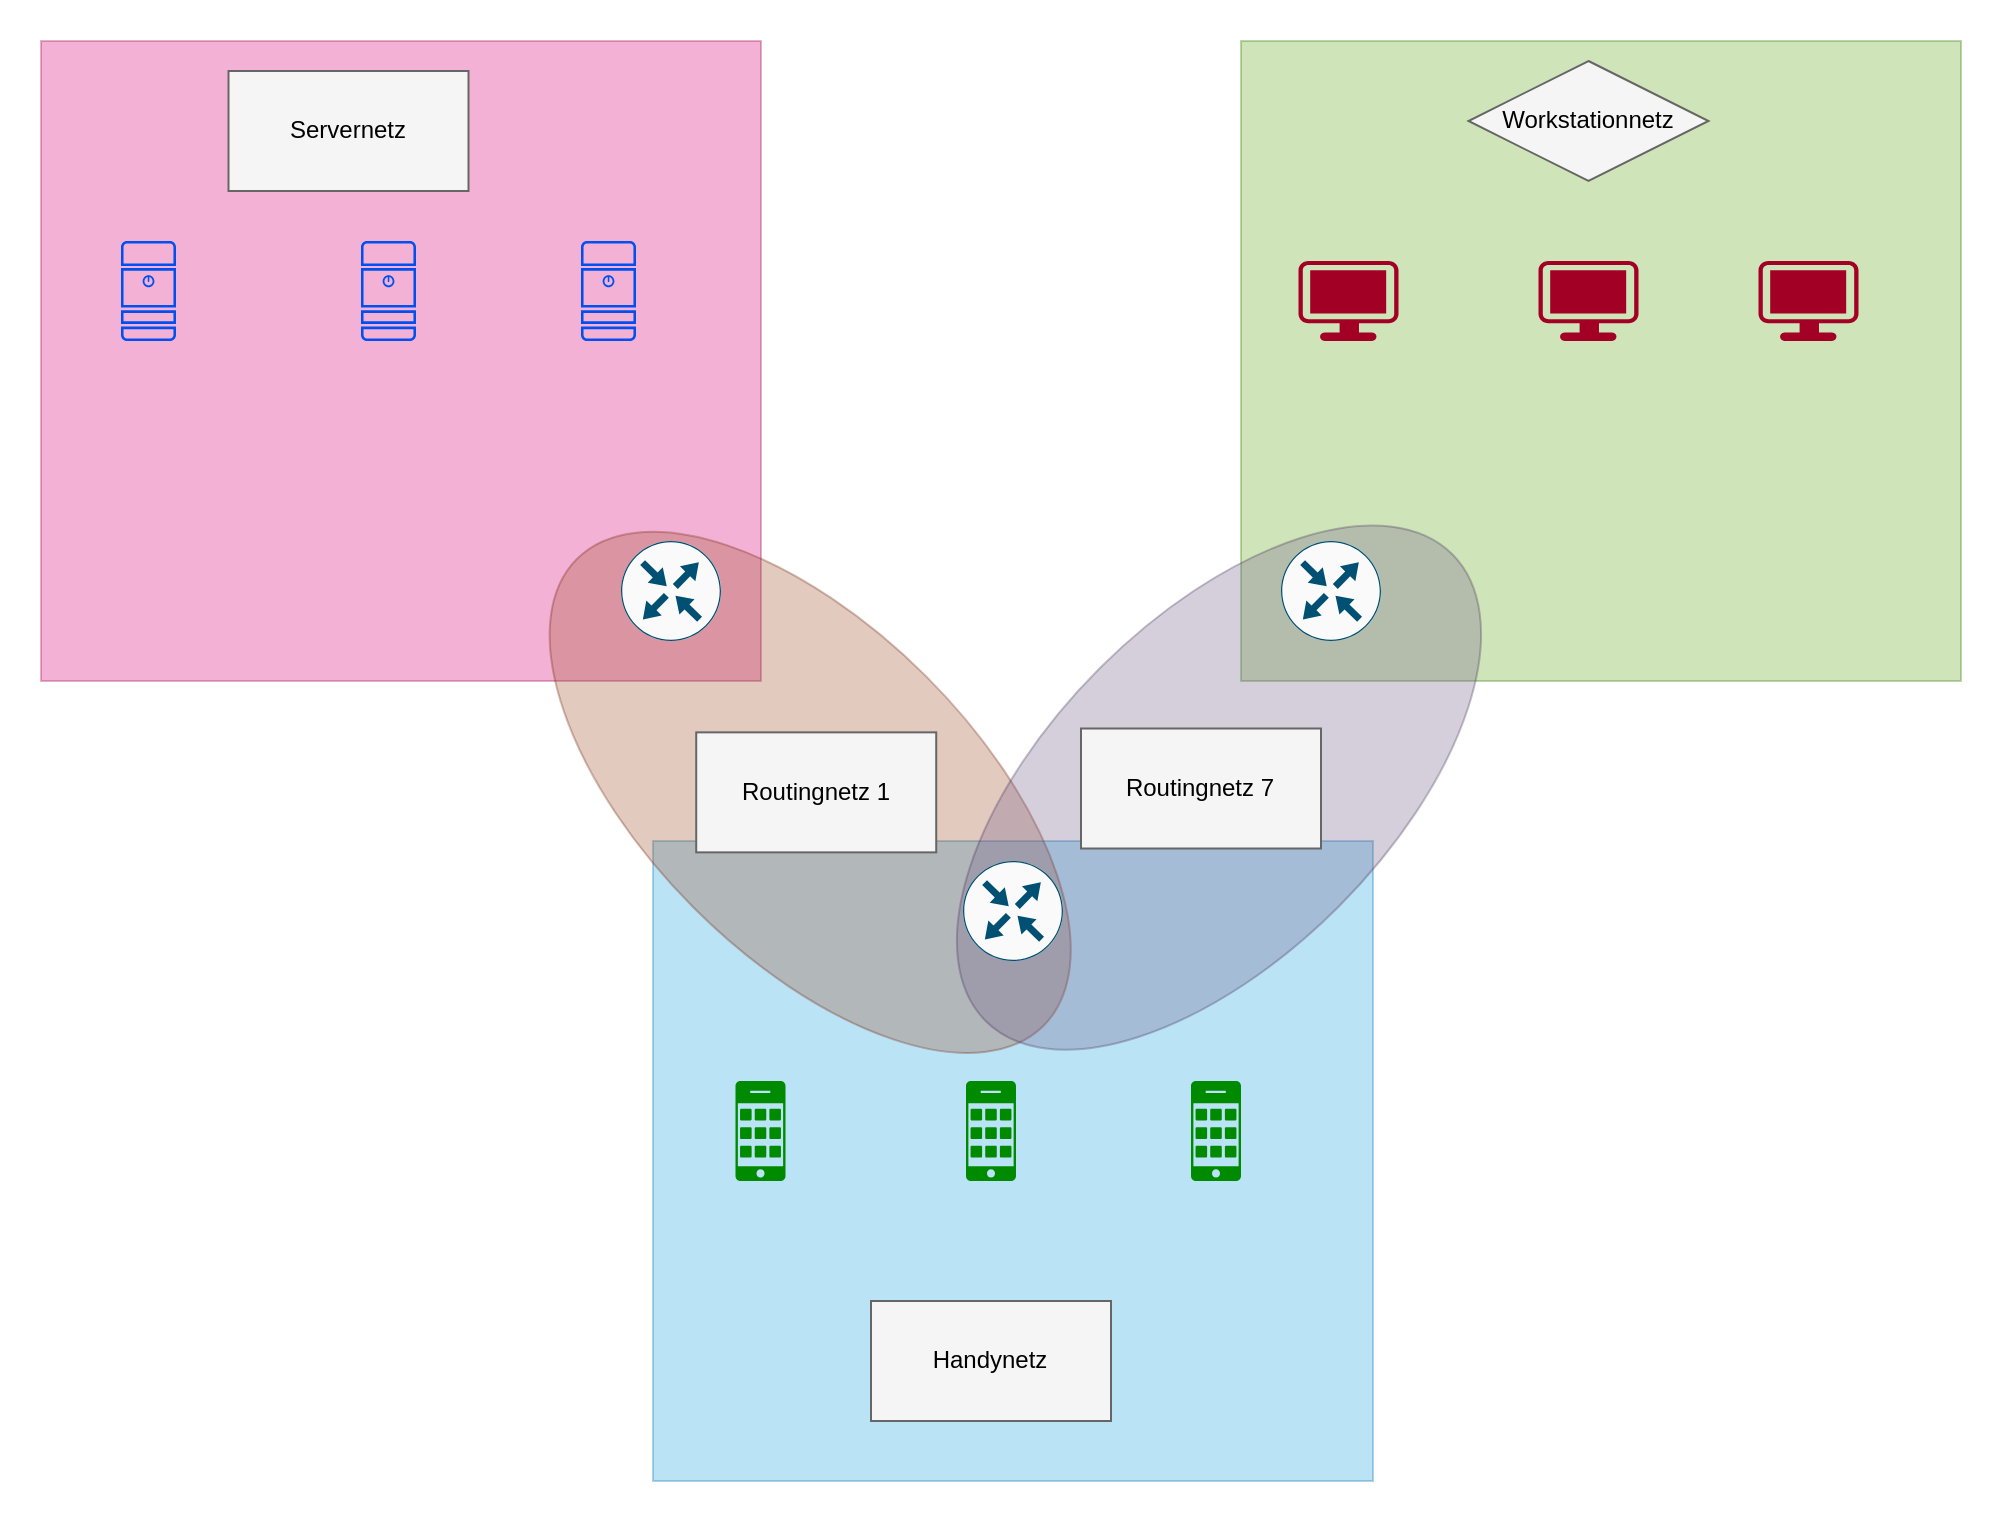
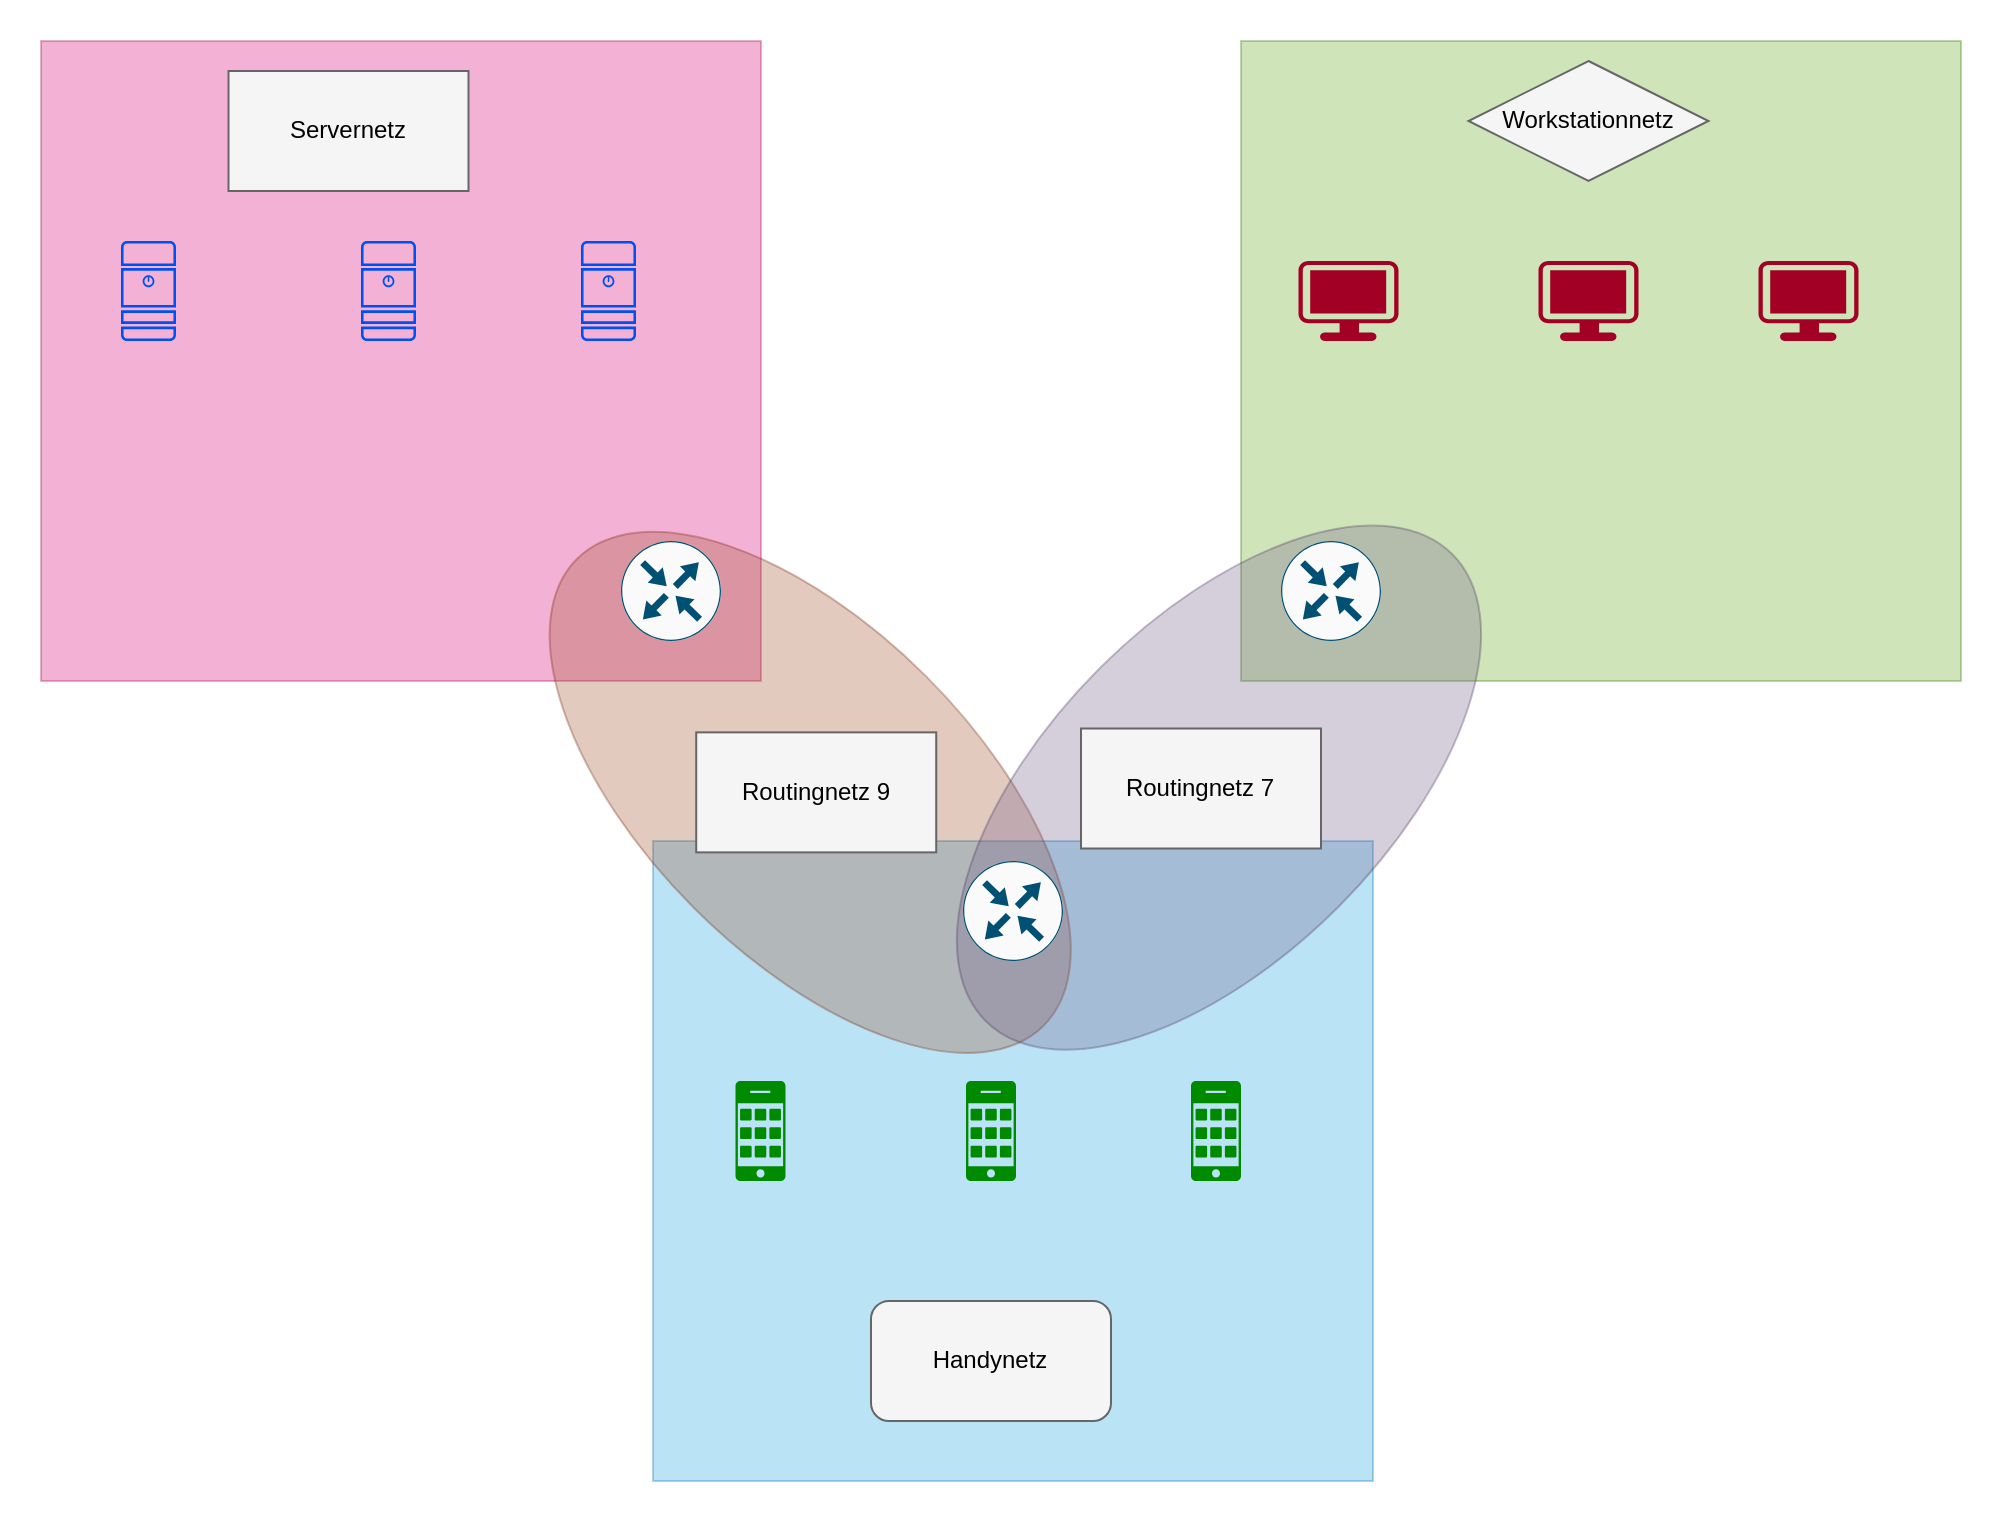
(817, 793) -> (817, 793)
(991, 1361) -> (991, 1361)
